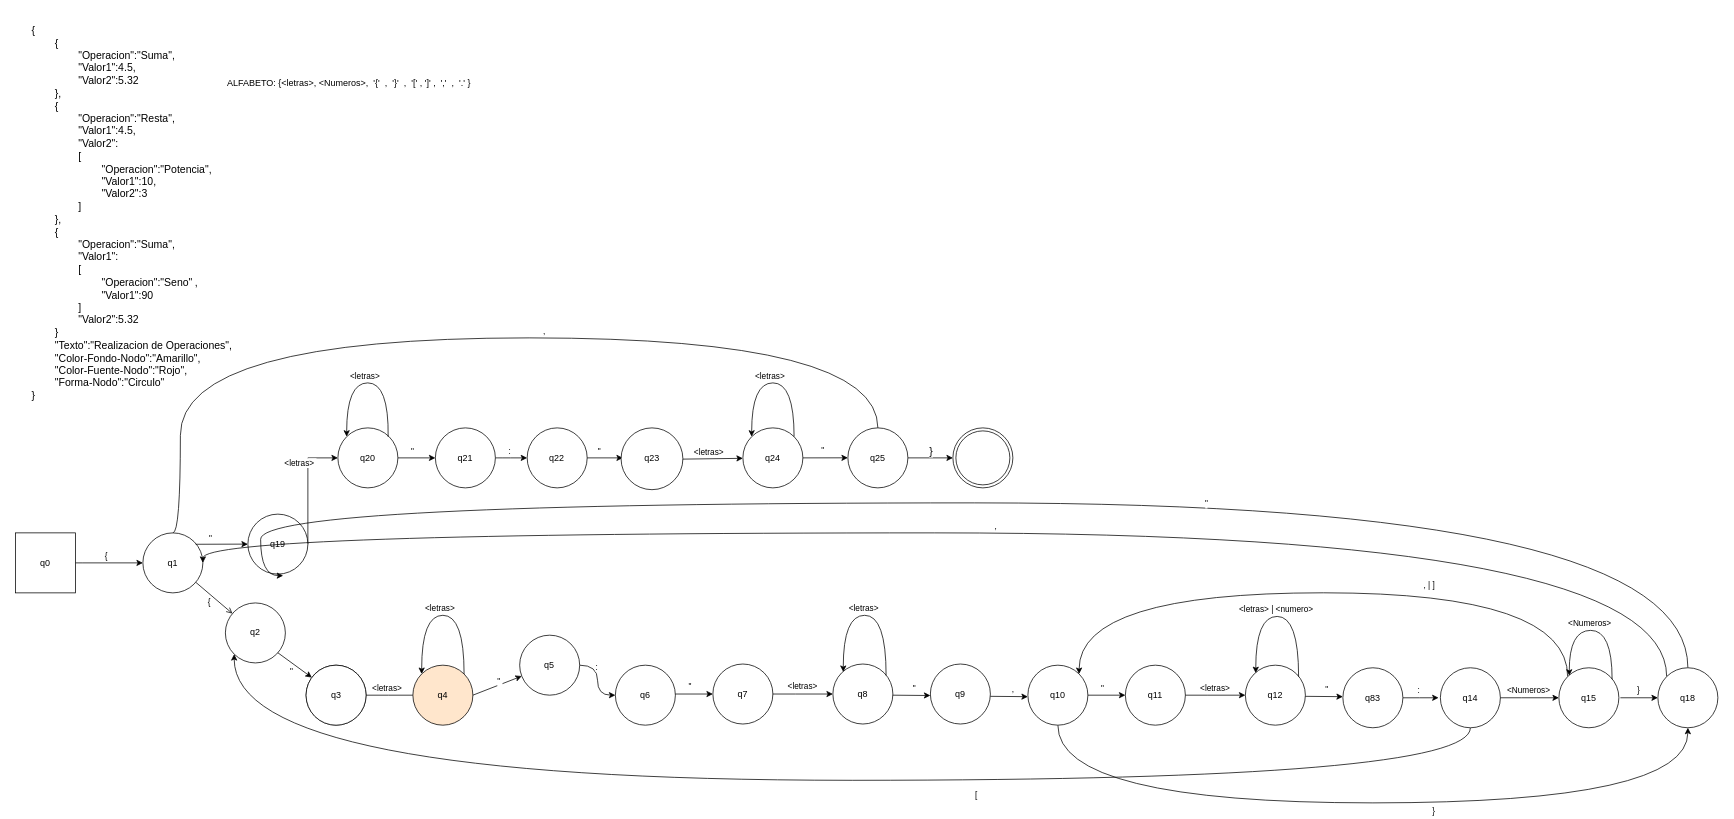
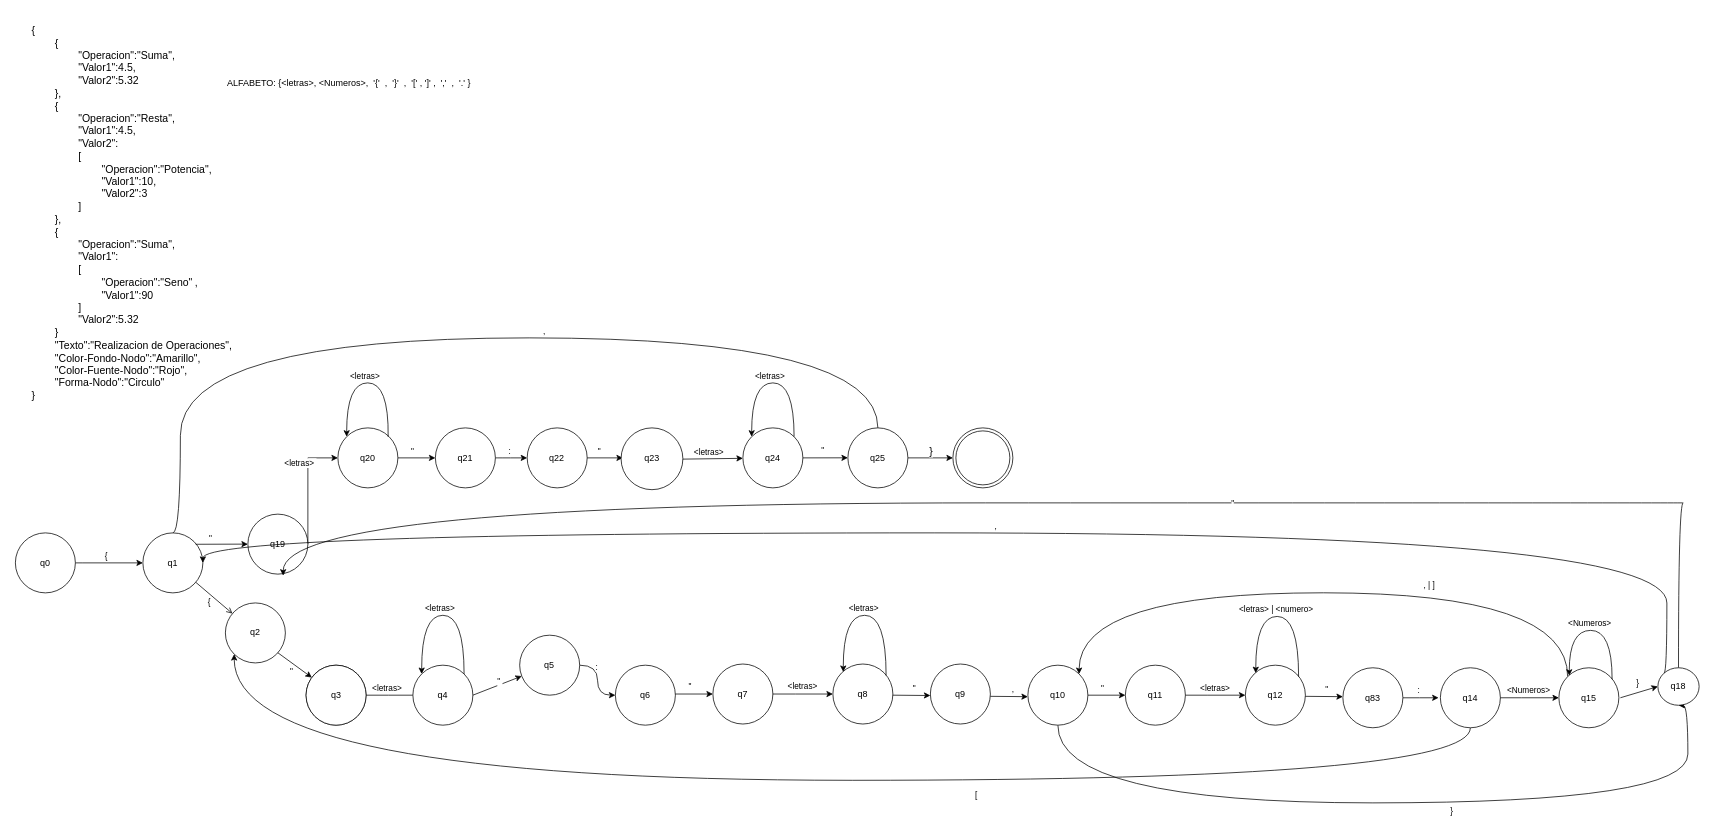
(45, 563) -> (45, 563)
(443, 695) -> (443, 695)
(1688, 698) -> (1679, 687)
